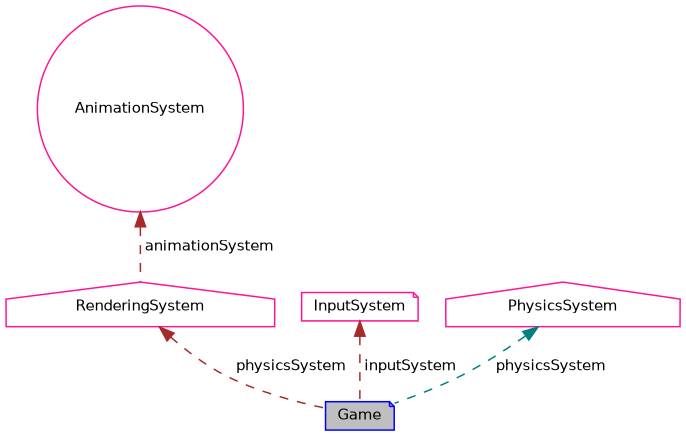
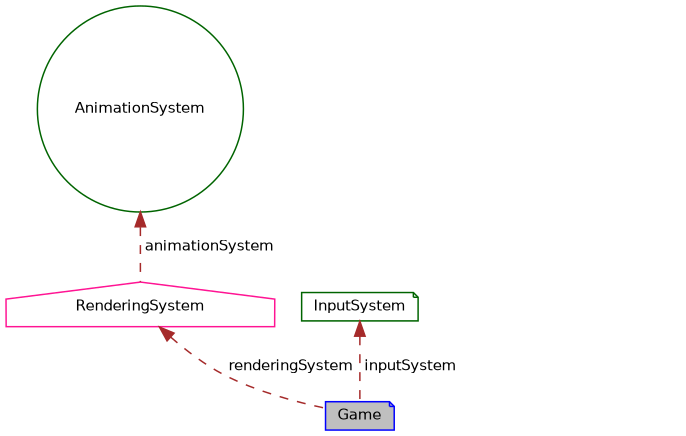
(140, 109) -> (140, 109)
(360, 307) -> (360, 307)
(563, 307) -> none
(289, 367) -> (289, 367)
